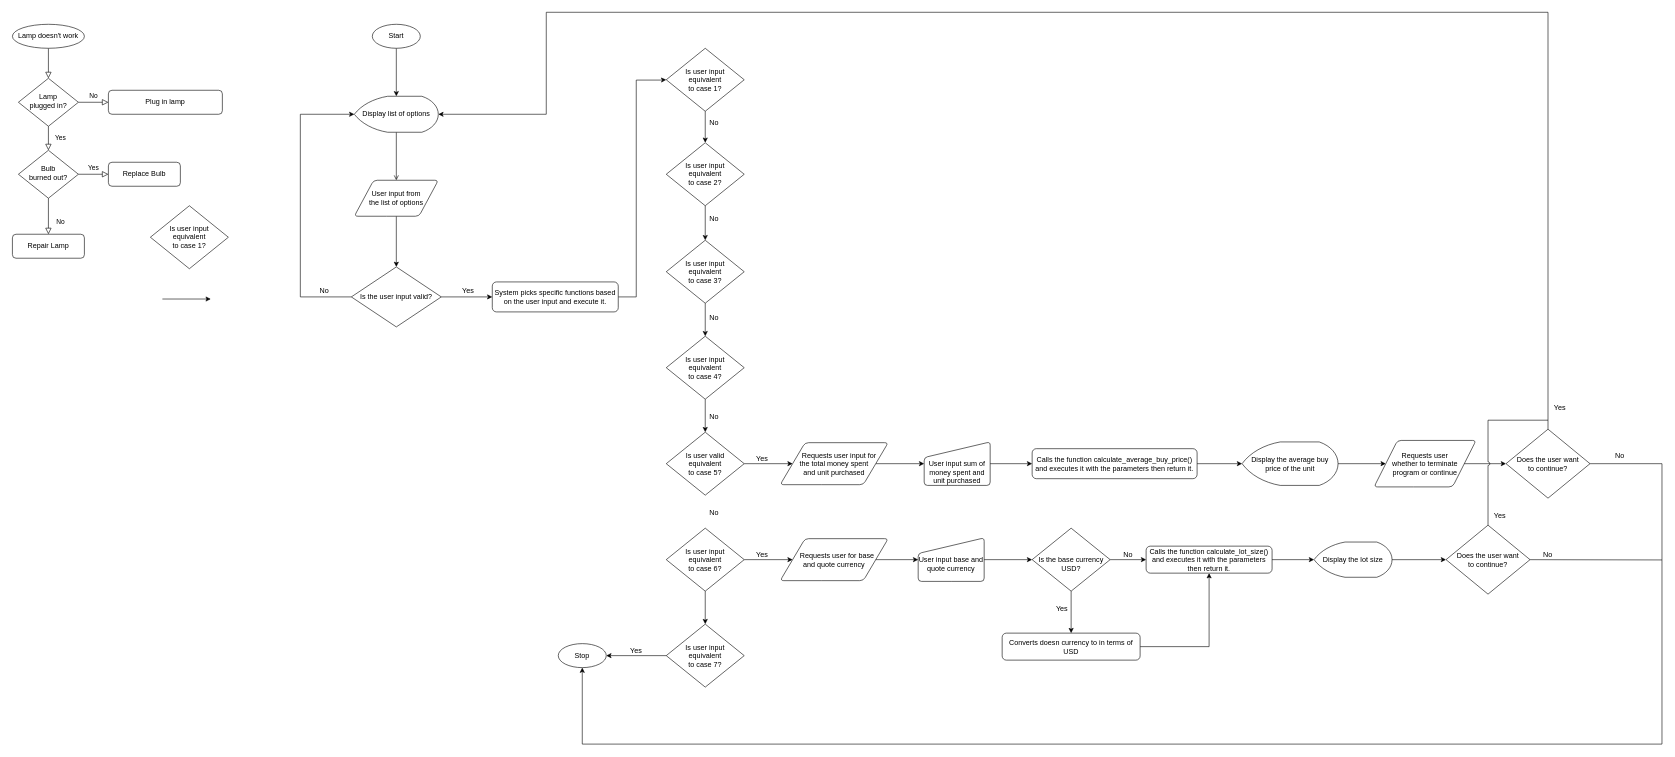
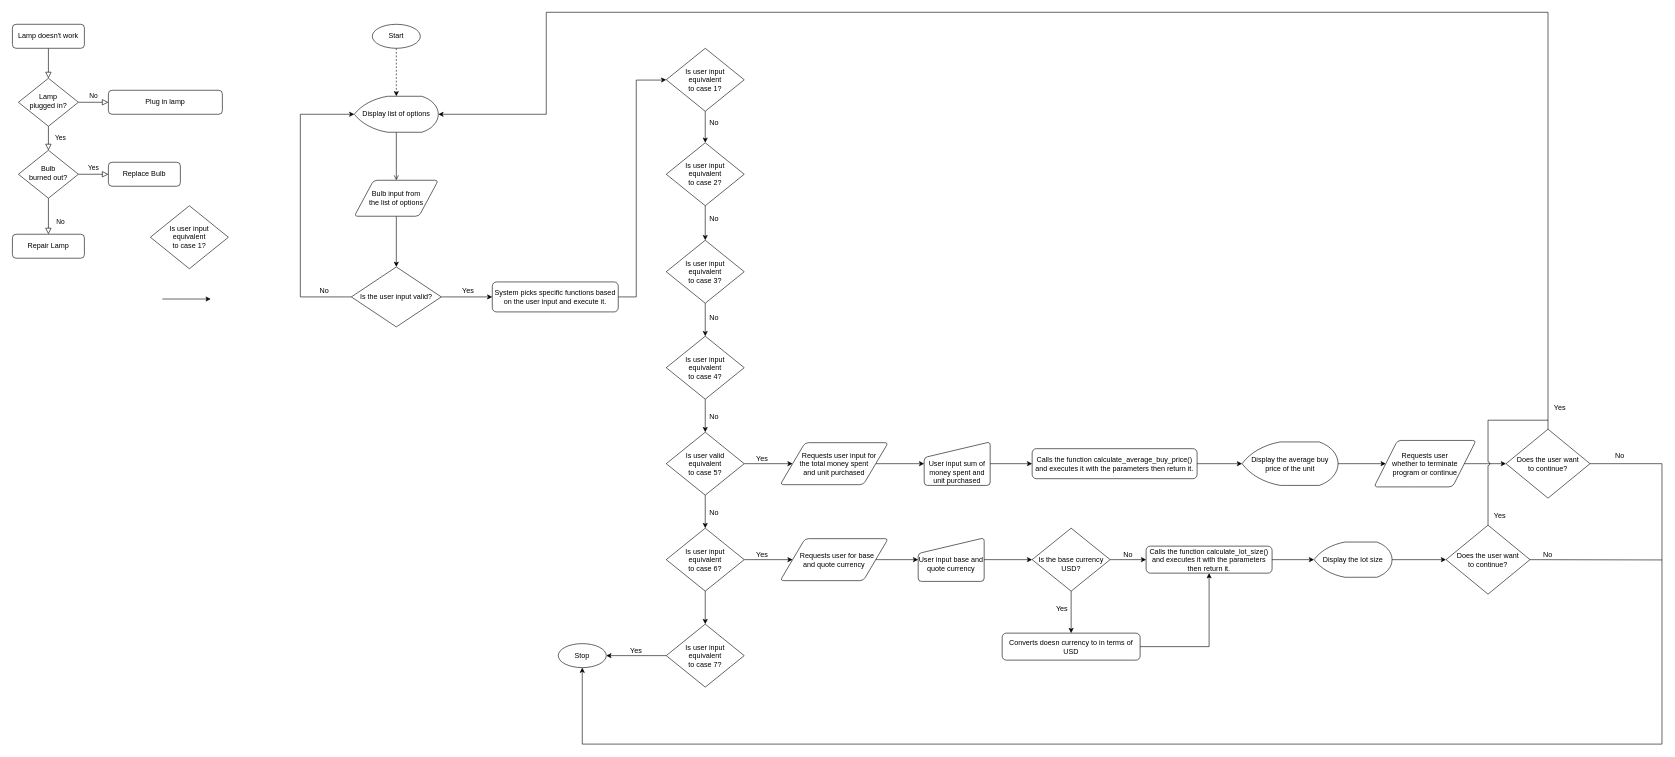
(48, 36) -> (48, 36)
(396, 70) -> (396, 70)
(396, 198) -> (396, 198)
none -> (705, 522)
